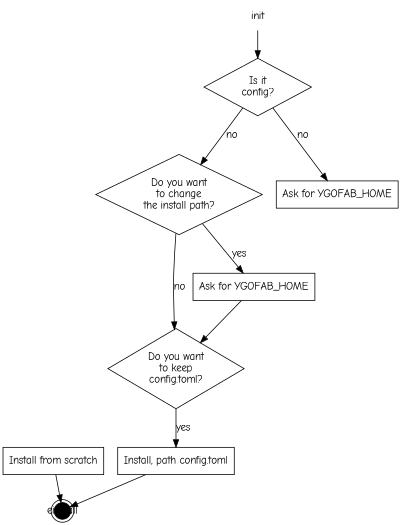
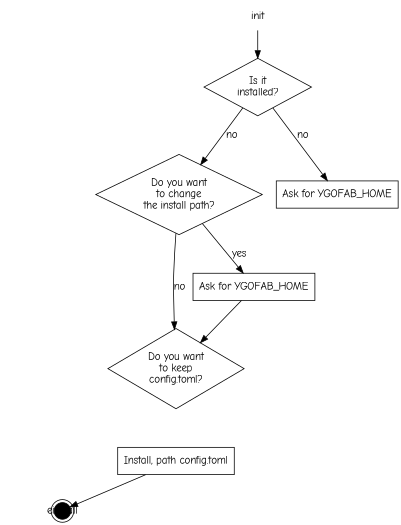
(258, 87) -> (258, 87)
(176, 424) -> none
(53, 461) -> none
